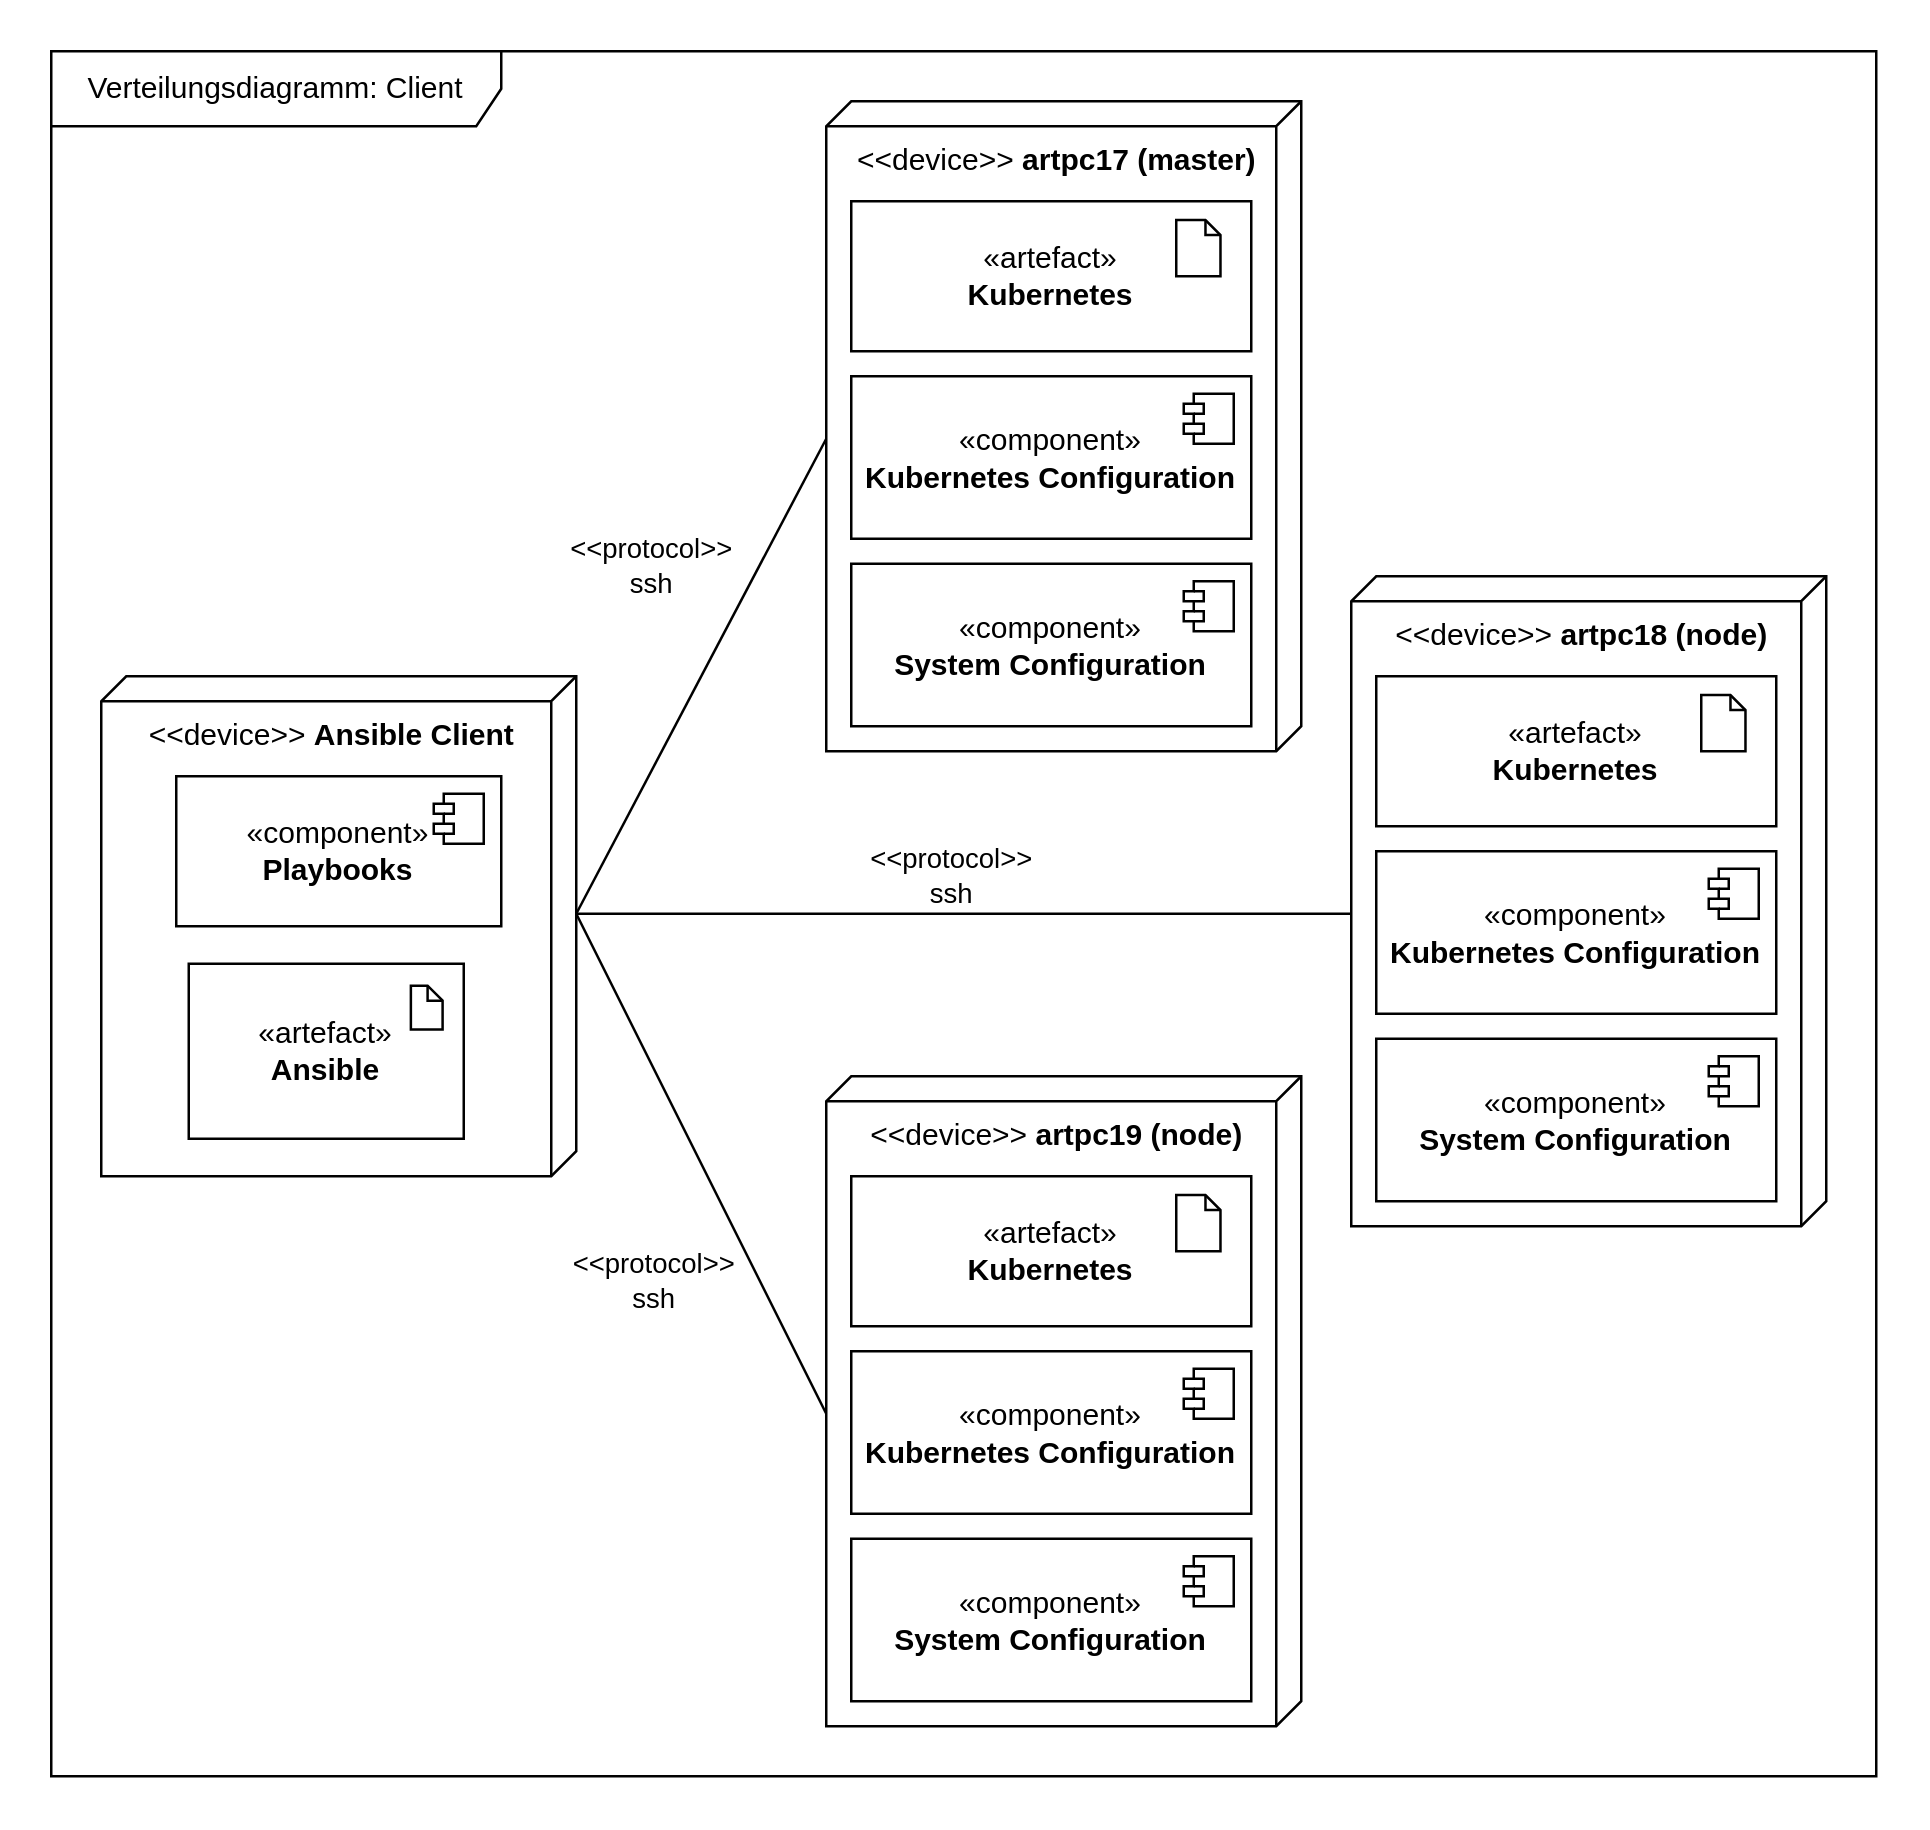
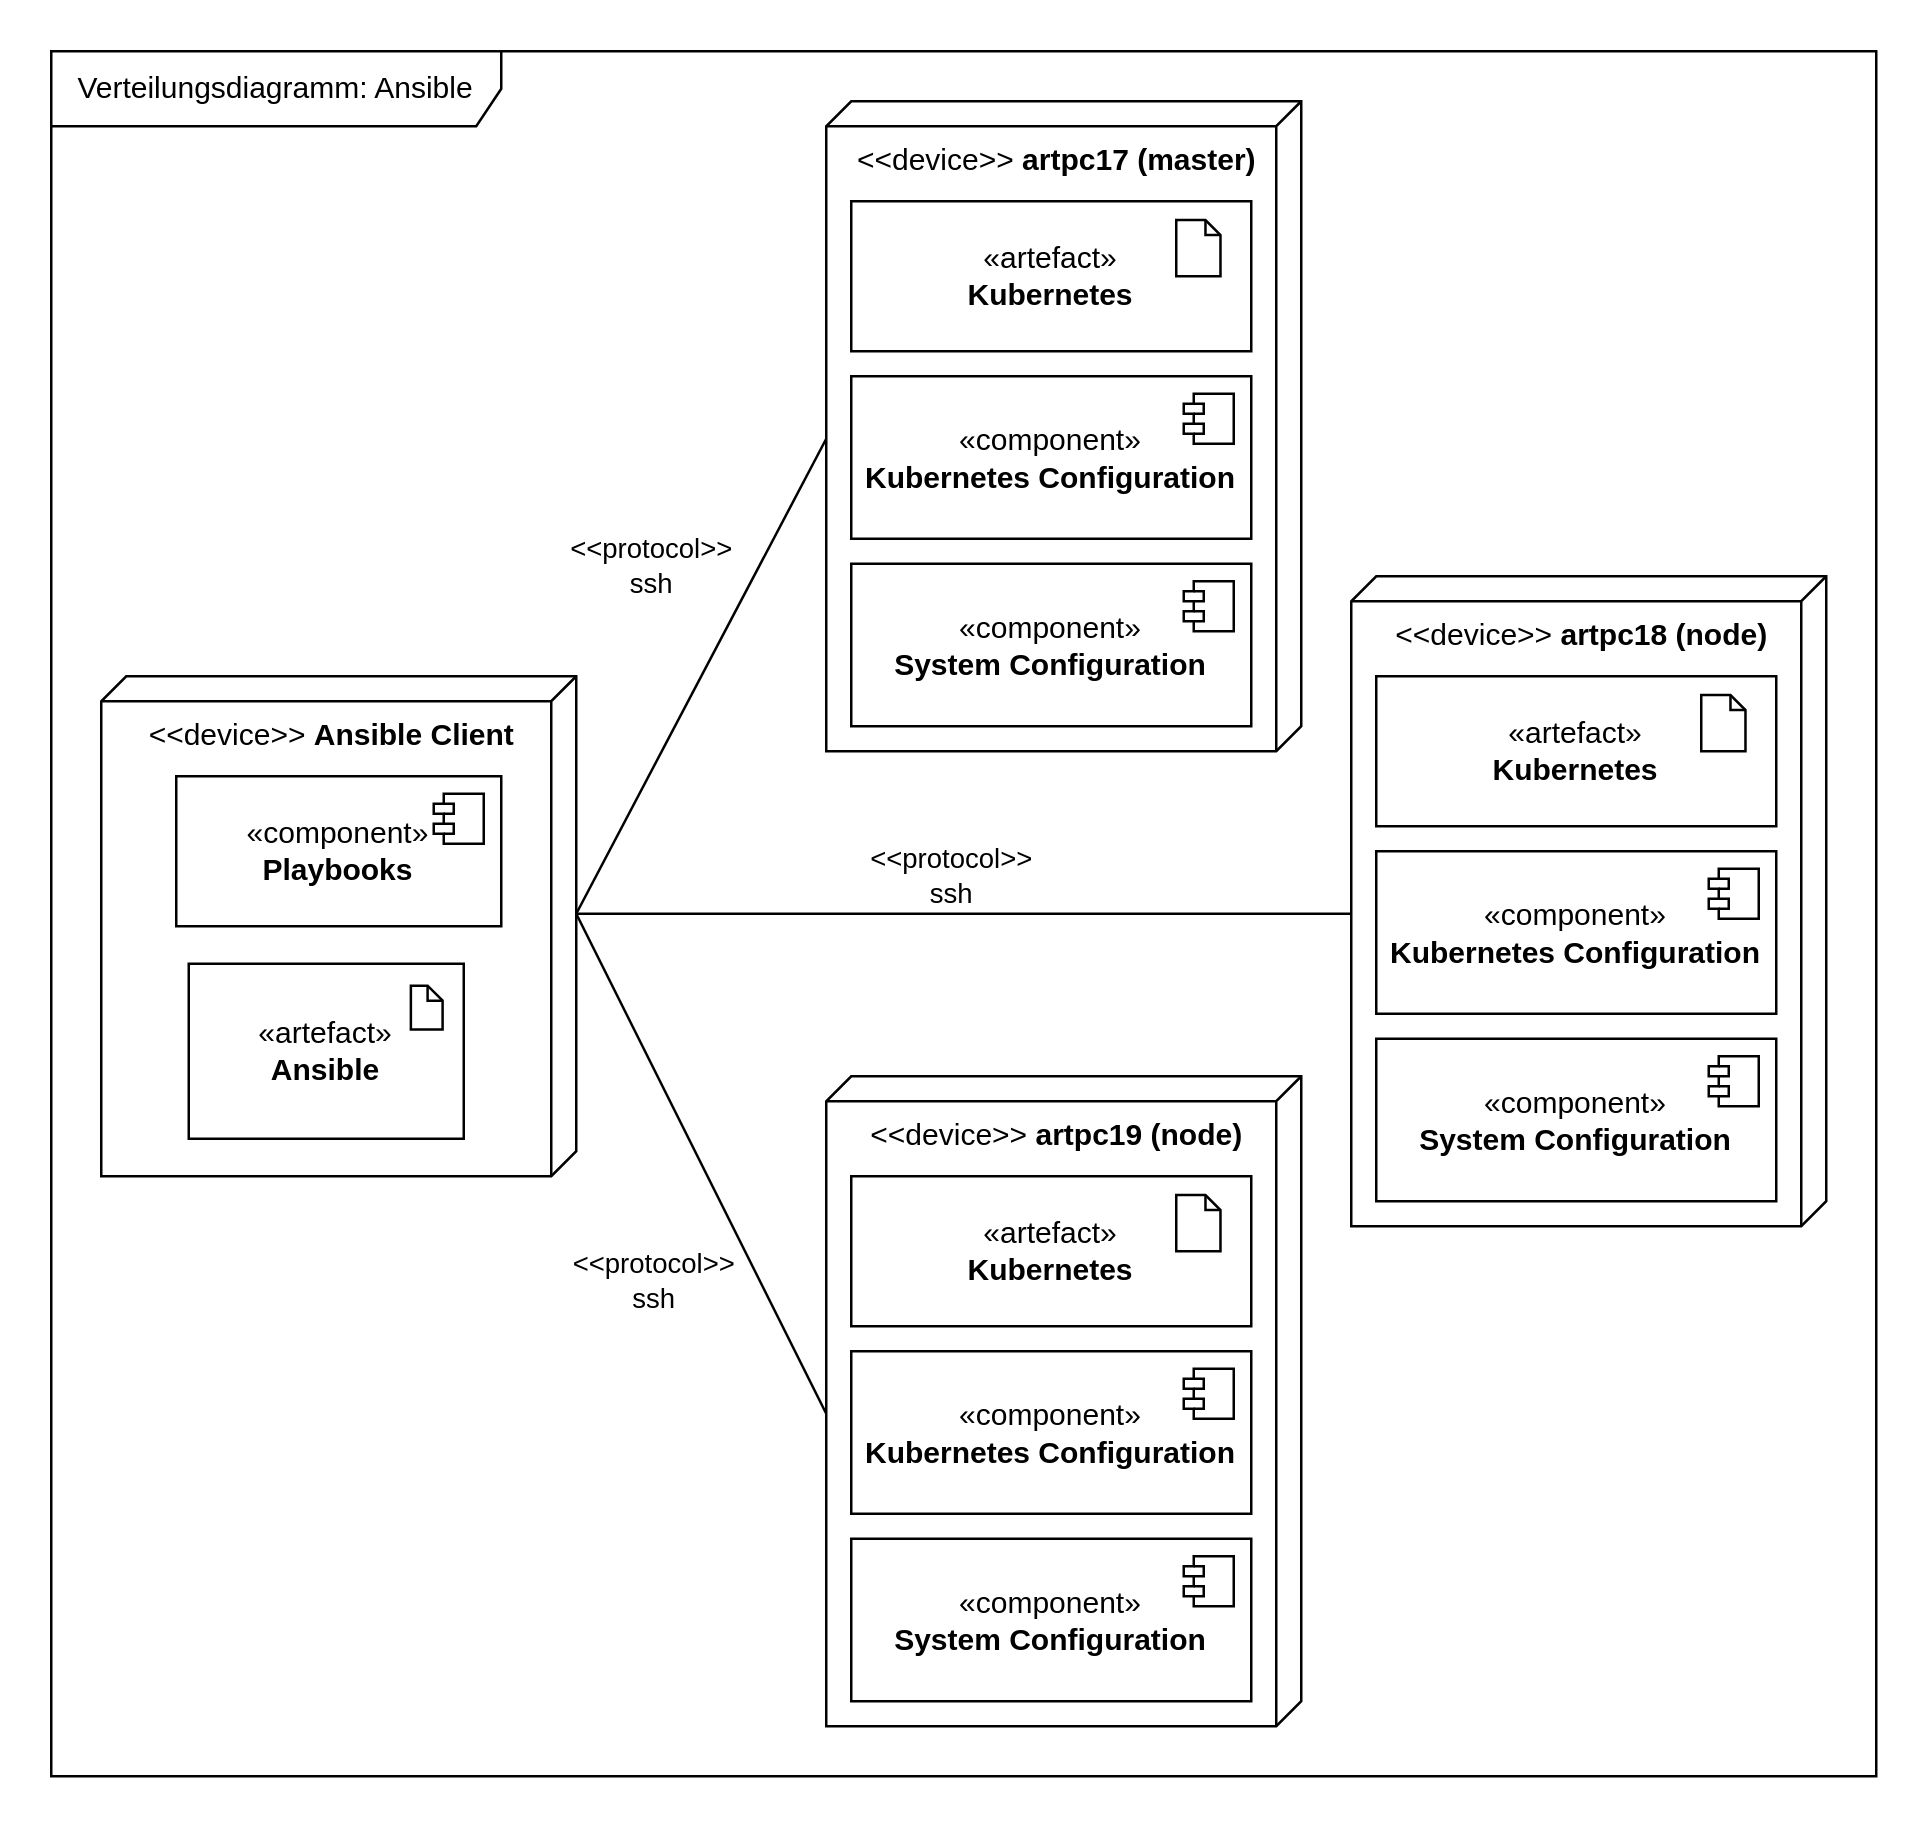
(276, 89) -> (276, 89)
